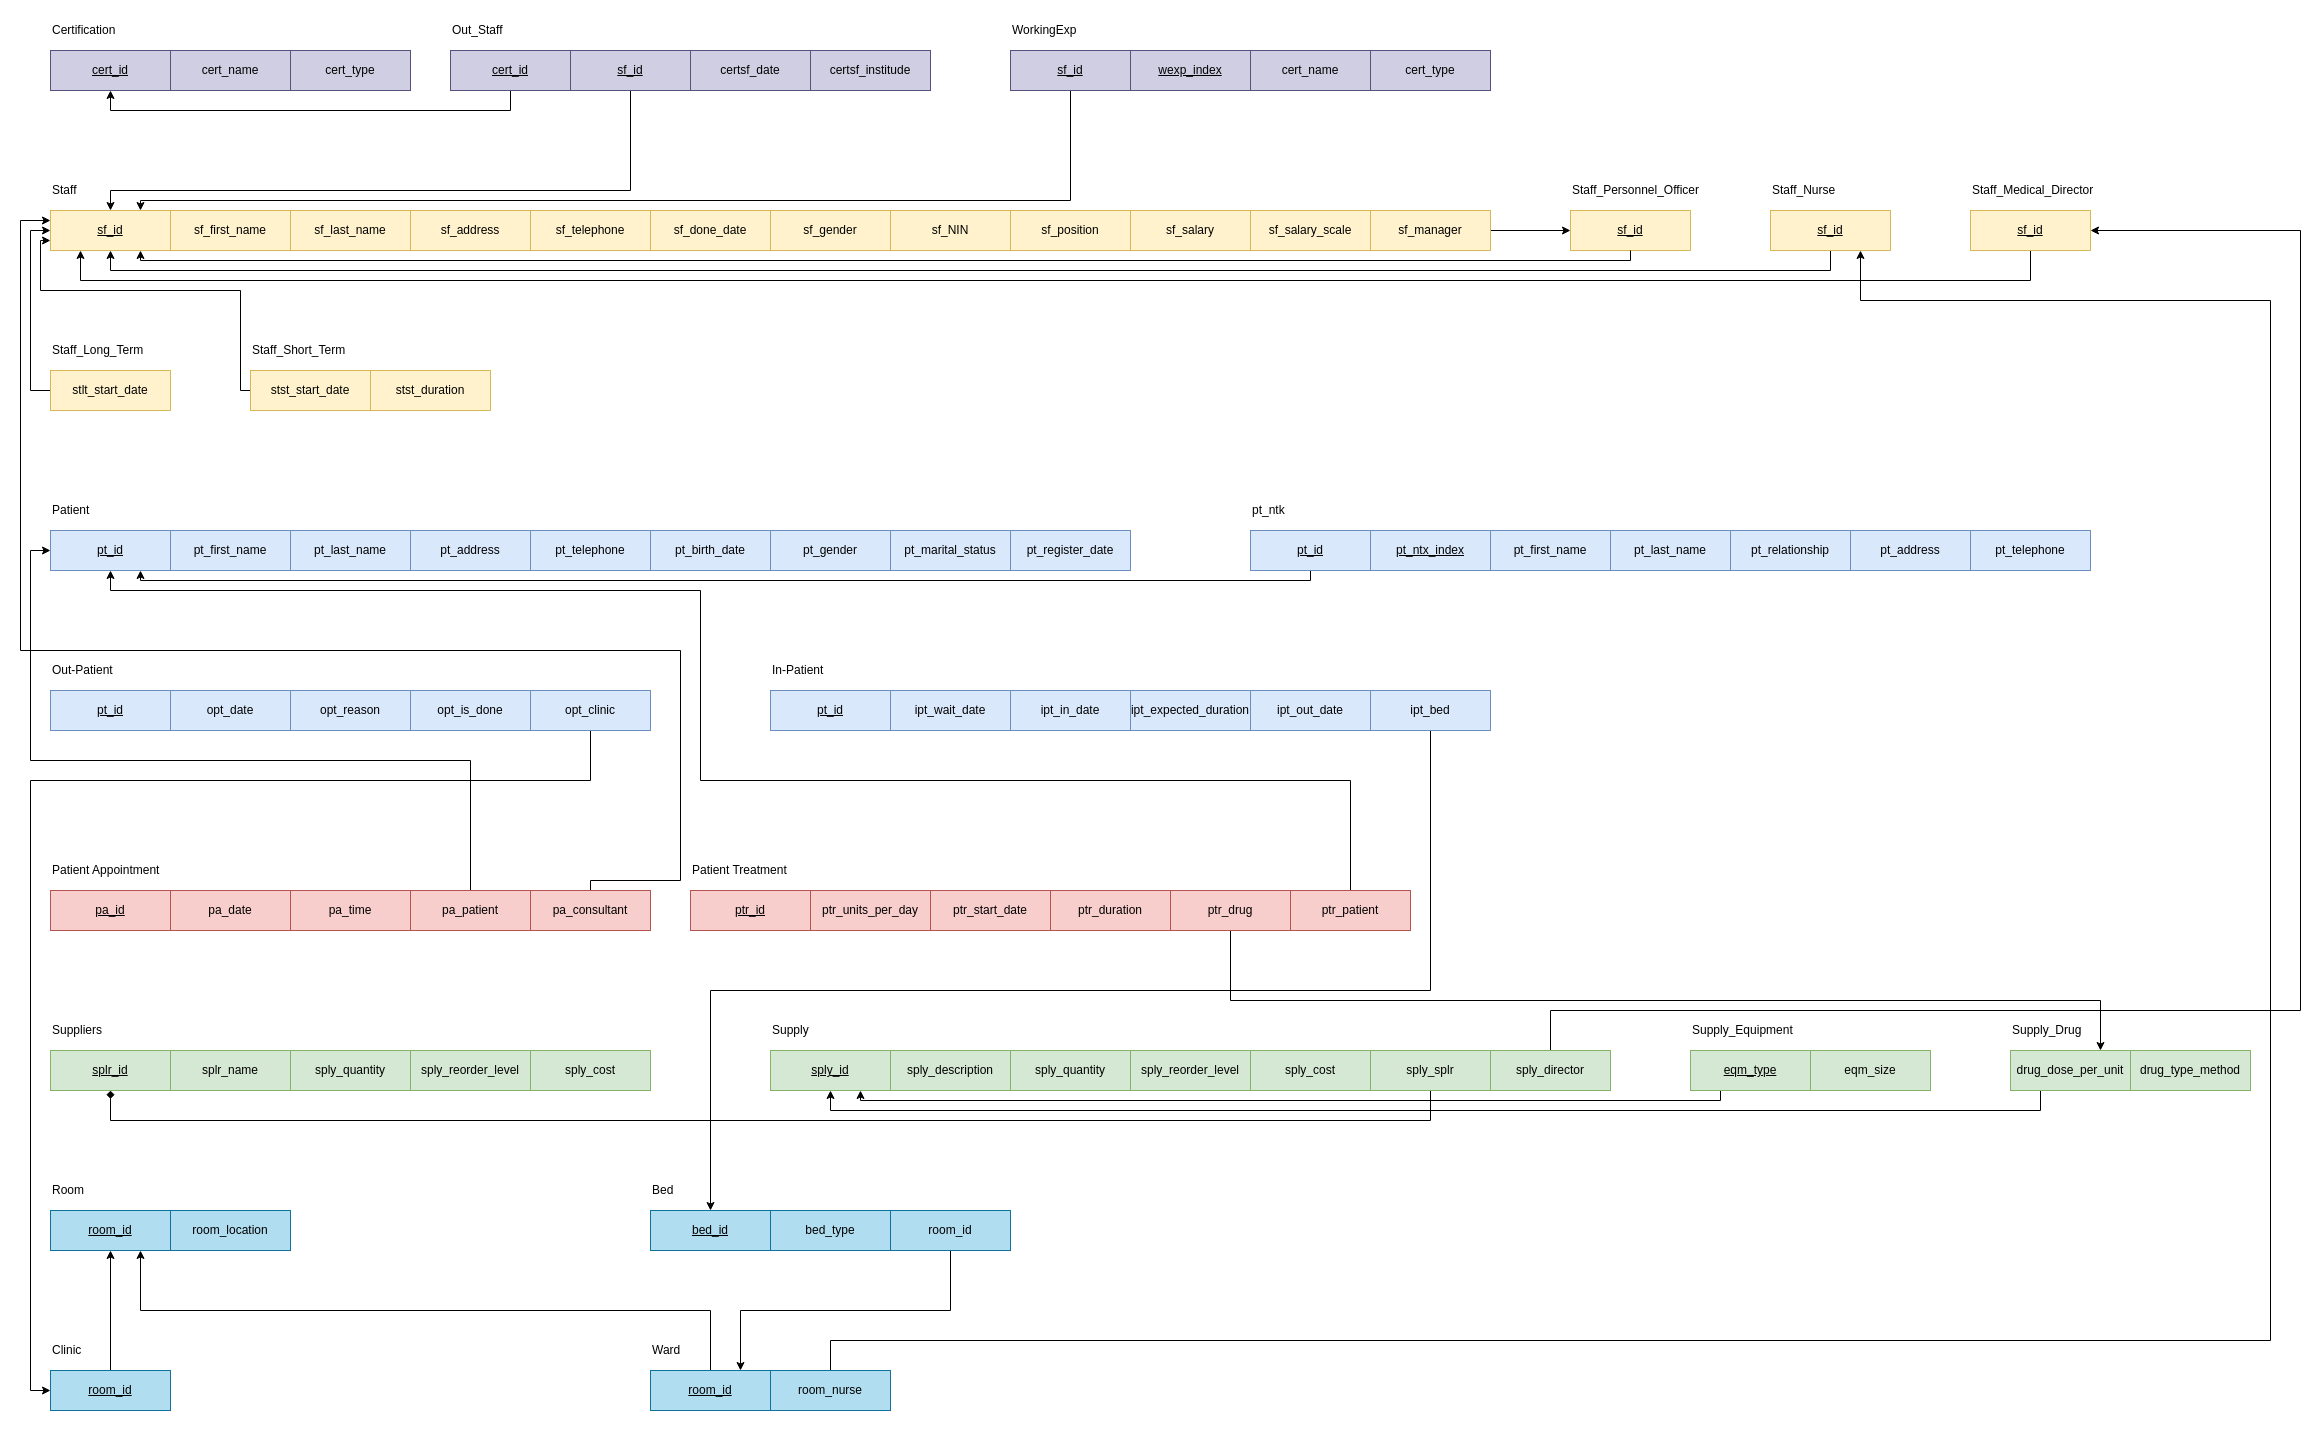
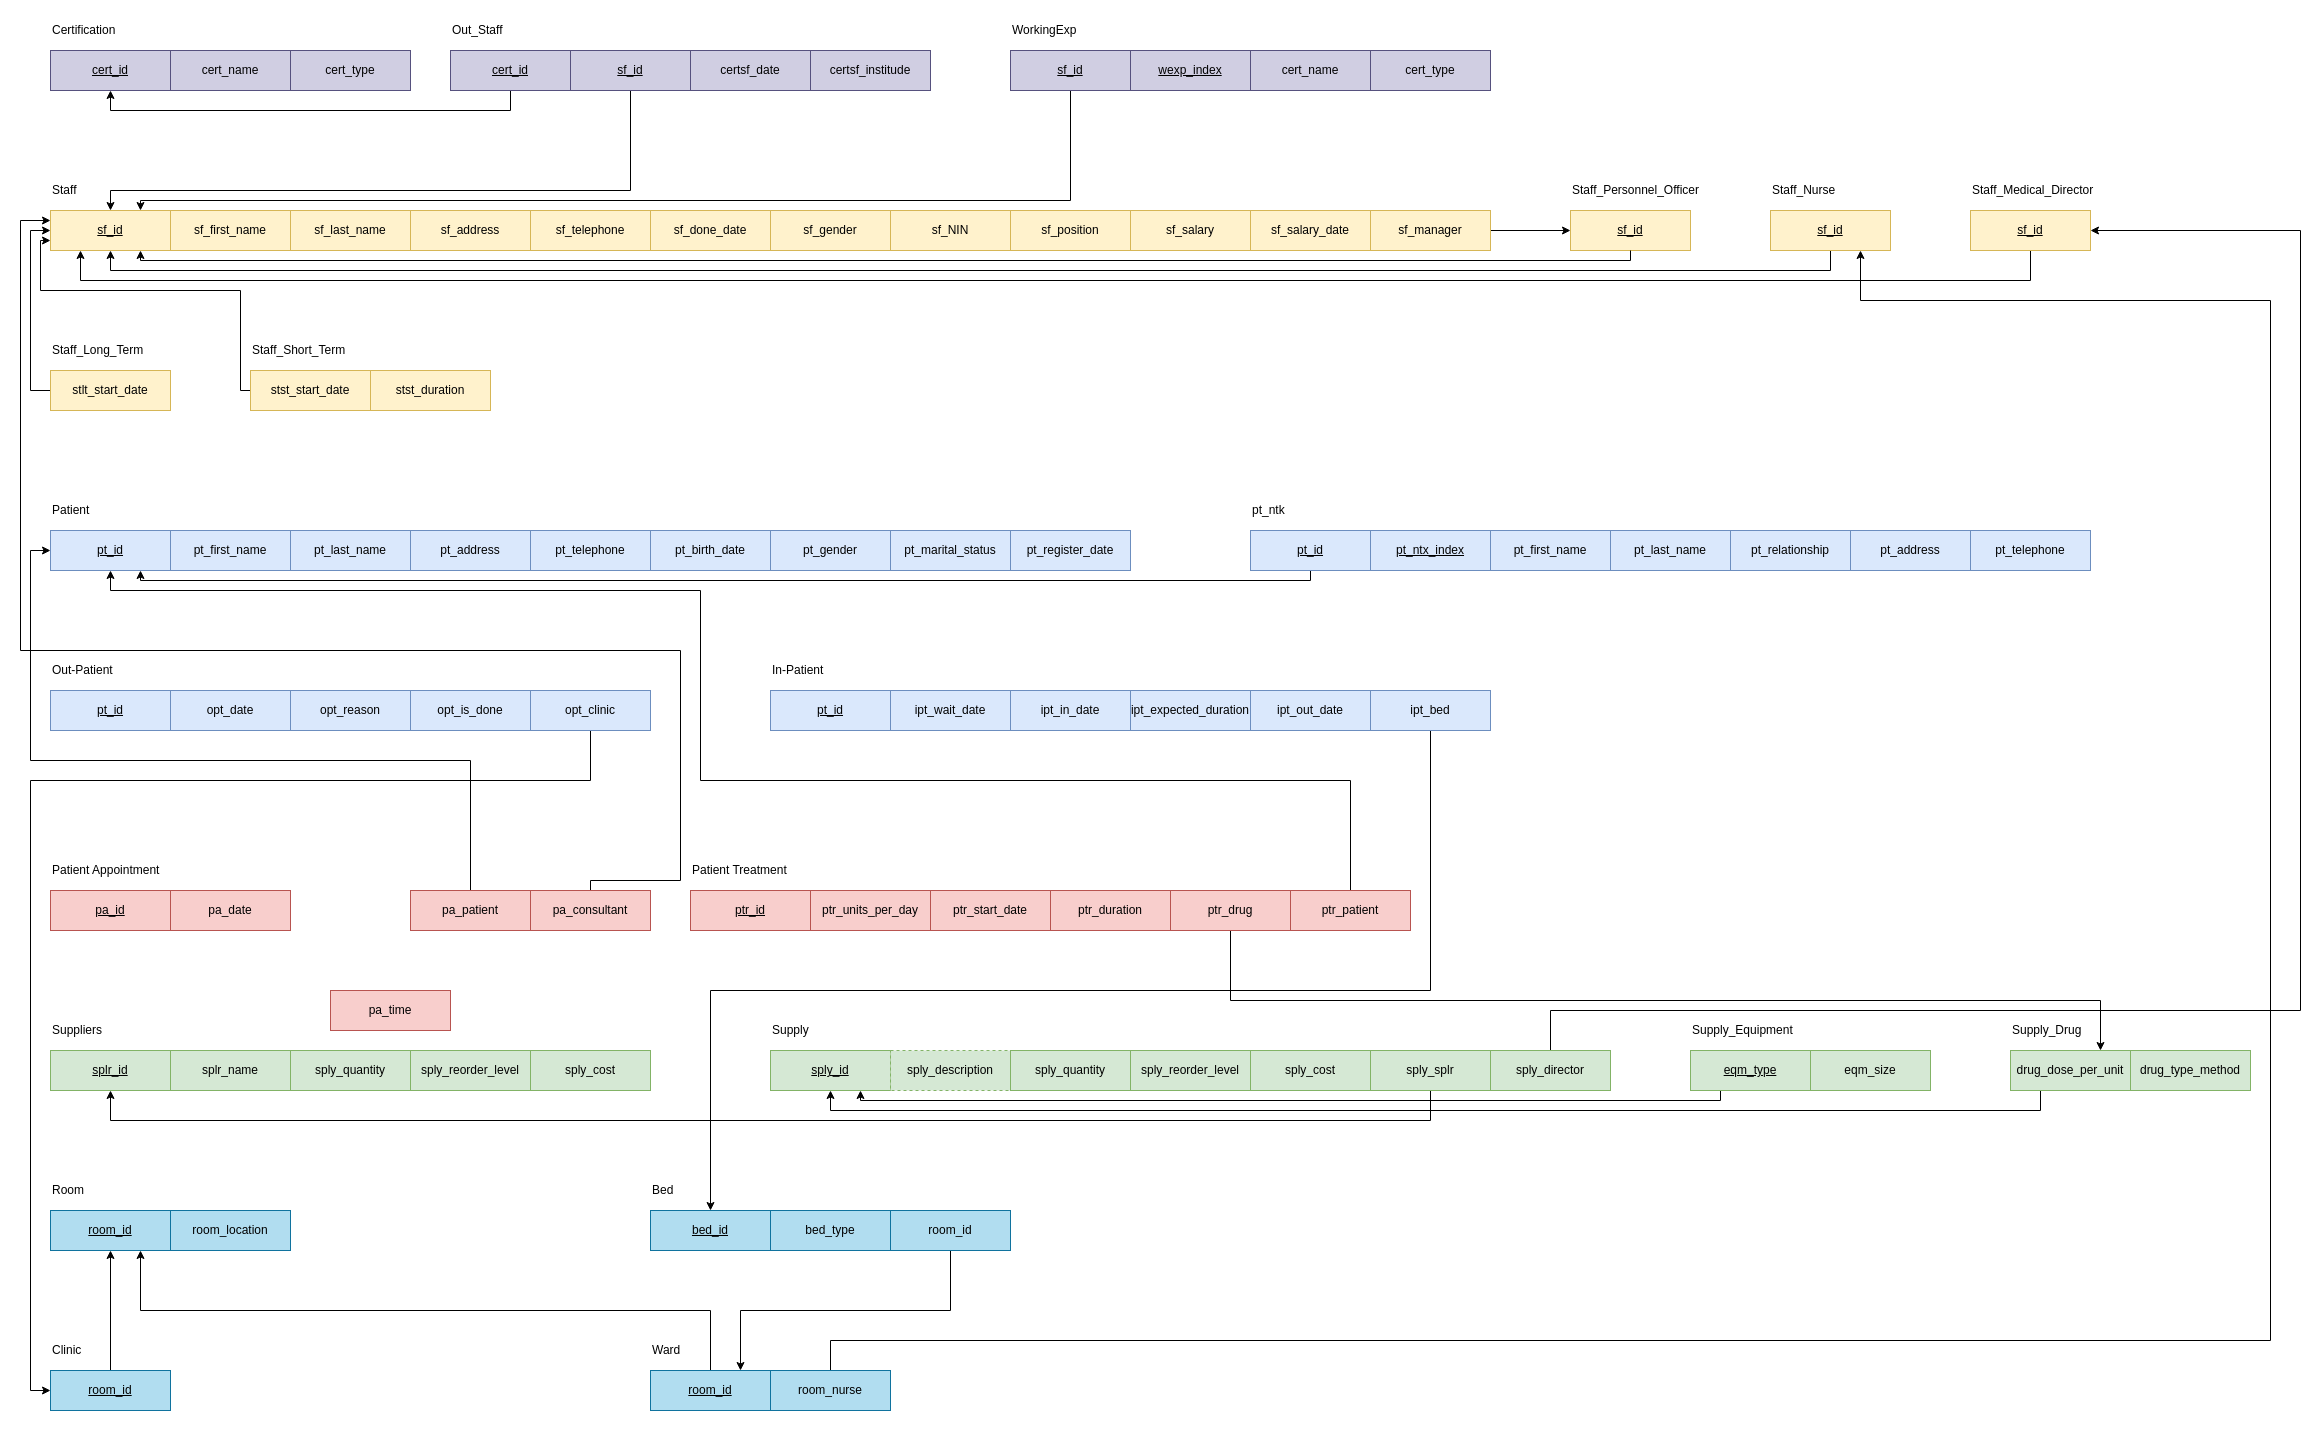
(1311, 231) -> (1311, 231)
(351, 911) -> (391, 1011)
(951, 1071) -> (951, 1071)
(111, 1099) -> (111, 1098)
